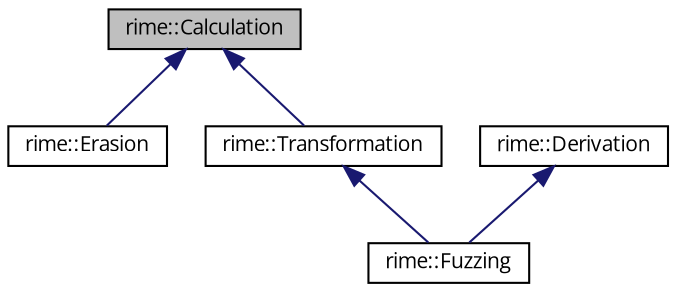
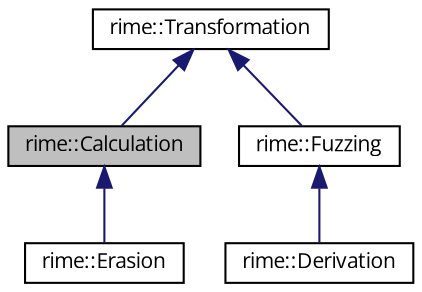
(272, 95) -> (150, 96)
(504, 211) -> (319, 215)
